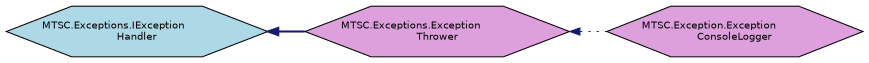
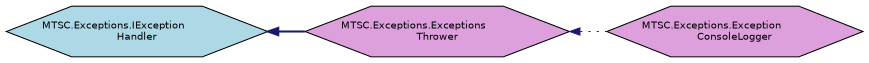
(437, 32) -> (437, 32)
(735, 32) -> (735, 32)
